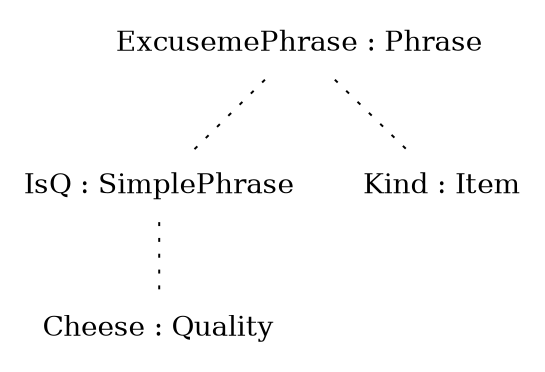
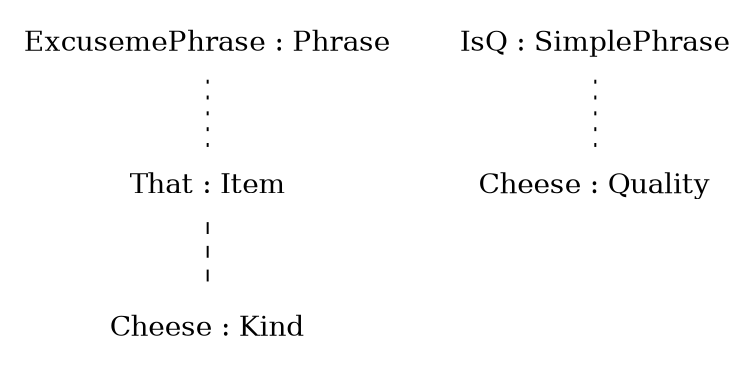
(229, 115) -> none
(442, 186) -> (208, 186)
none -> (208, 328)
